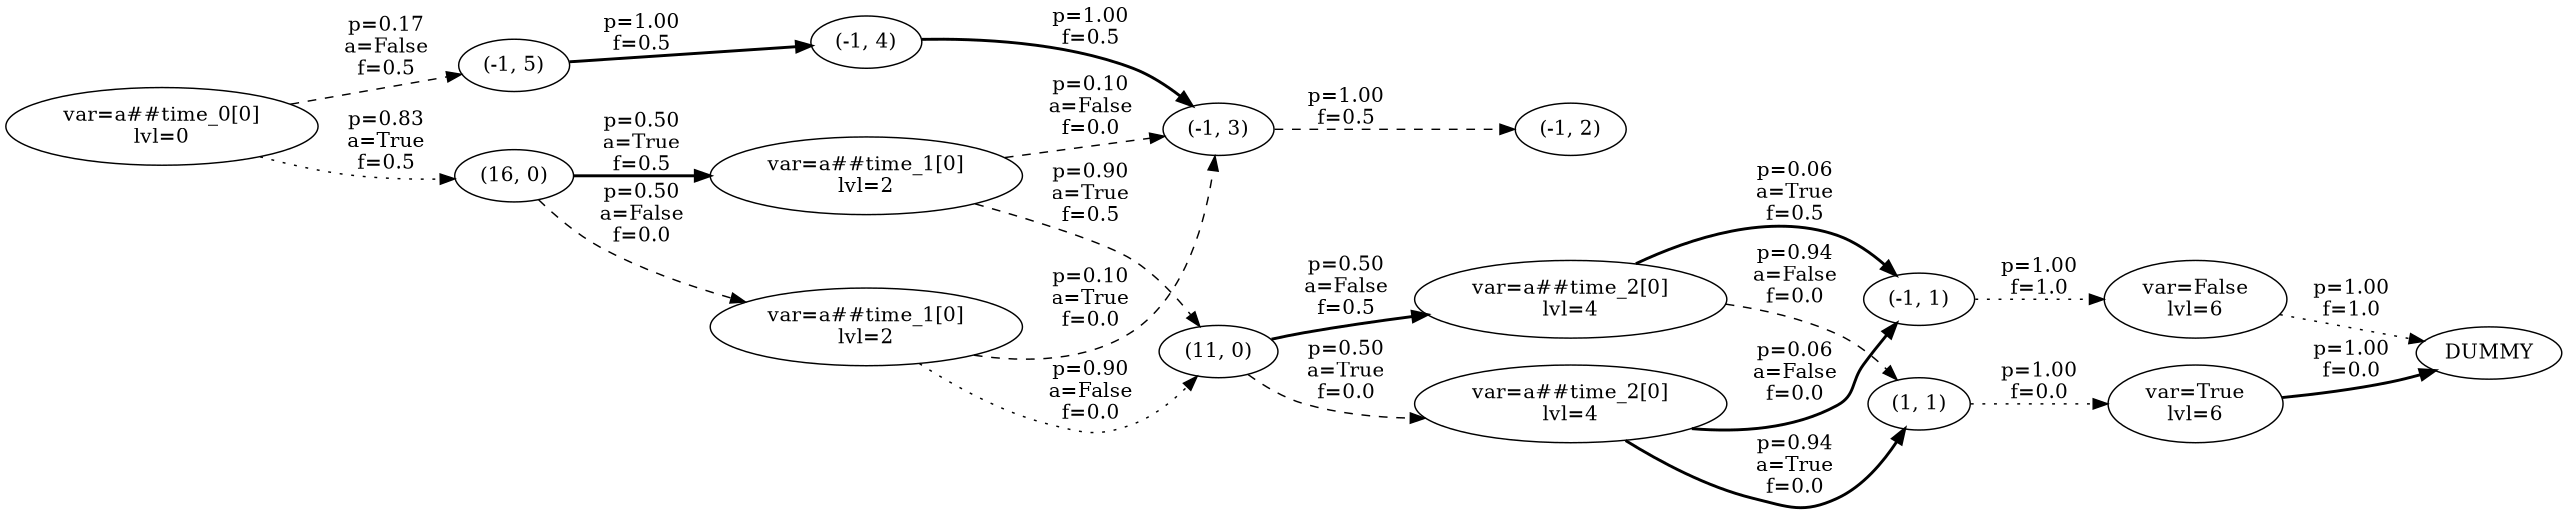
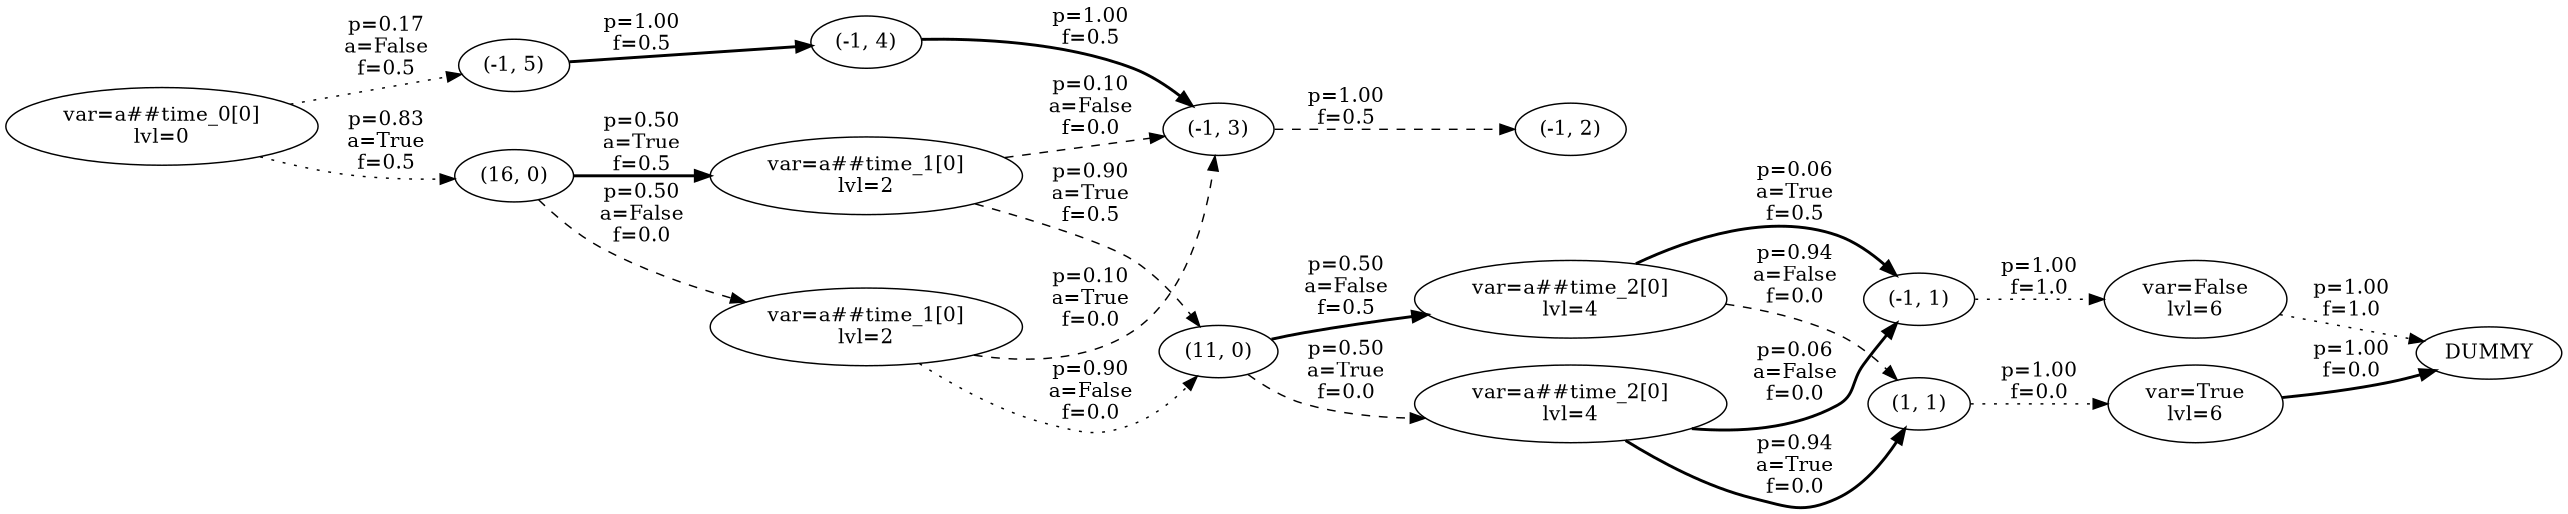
(369, 91) -> (369, 91)
